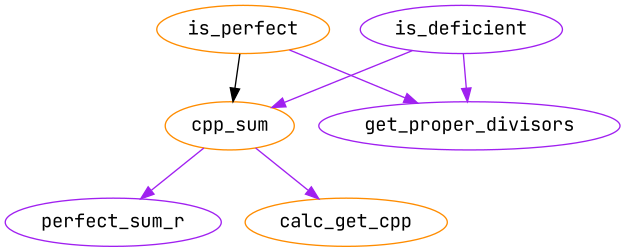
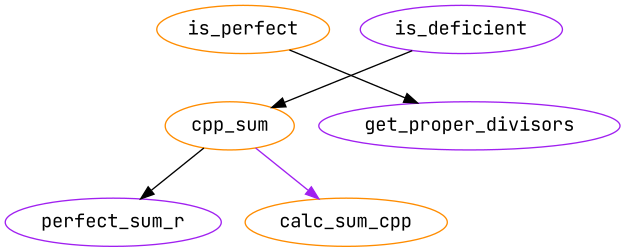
(339, 70) -> (339, 70)
(237, 71) -> none
(465, 71) -> none
(339, 80) -> (339, 80)
(178, 169) -> (178, 169)
(346, 222) -> (346, 222)
